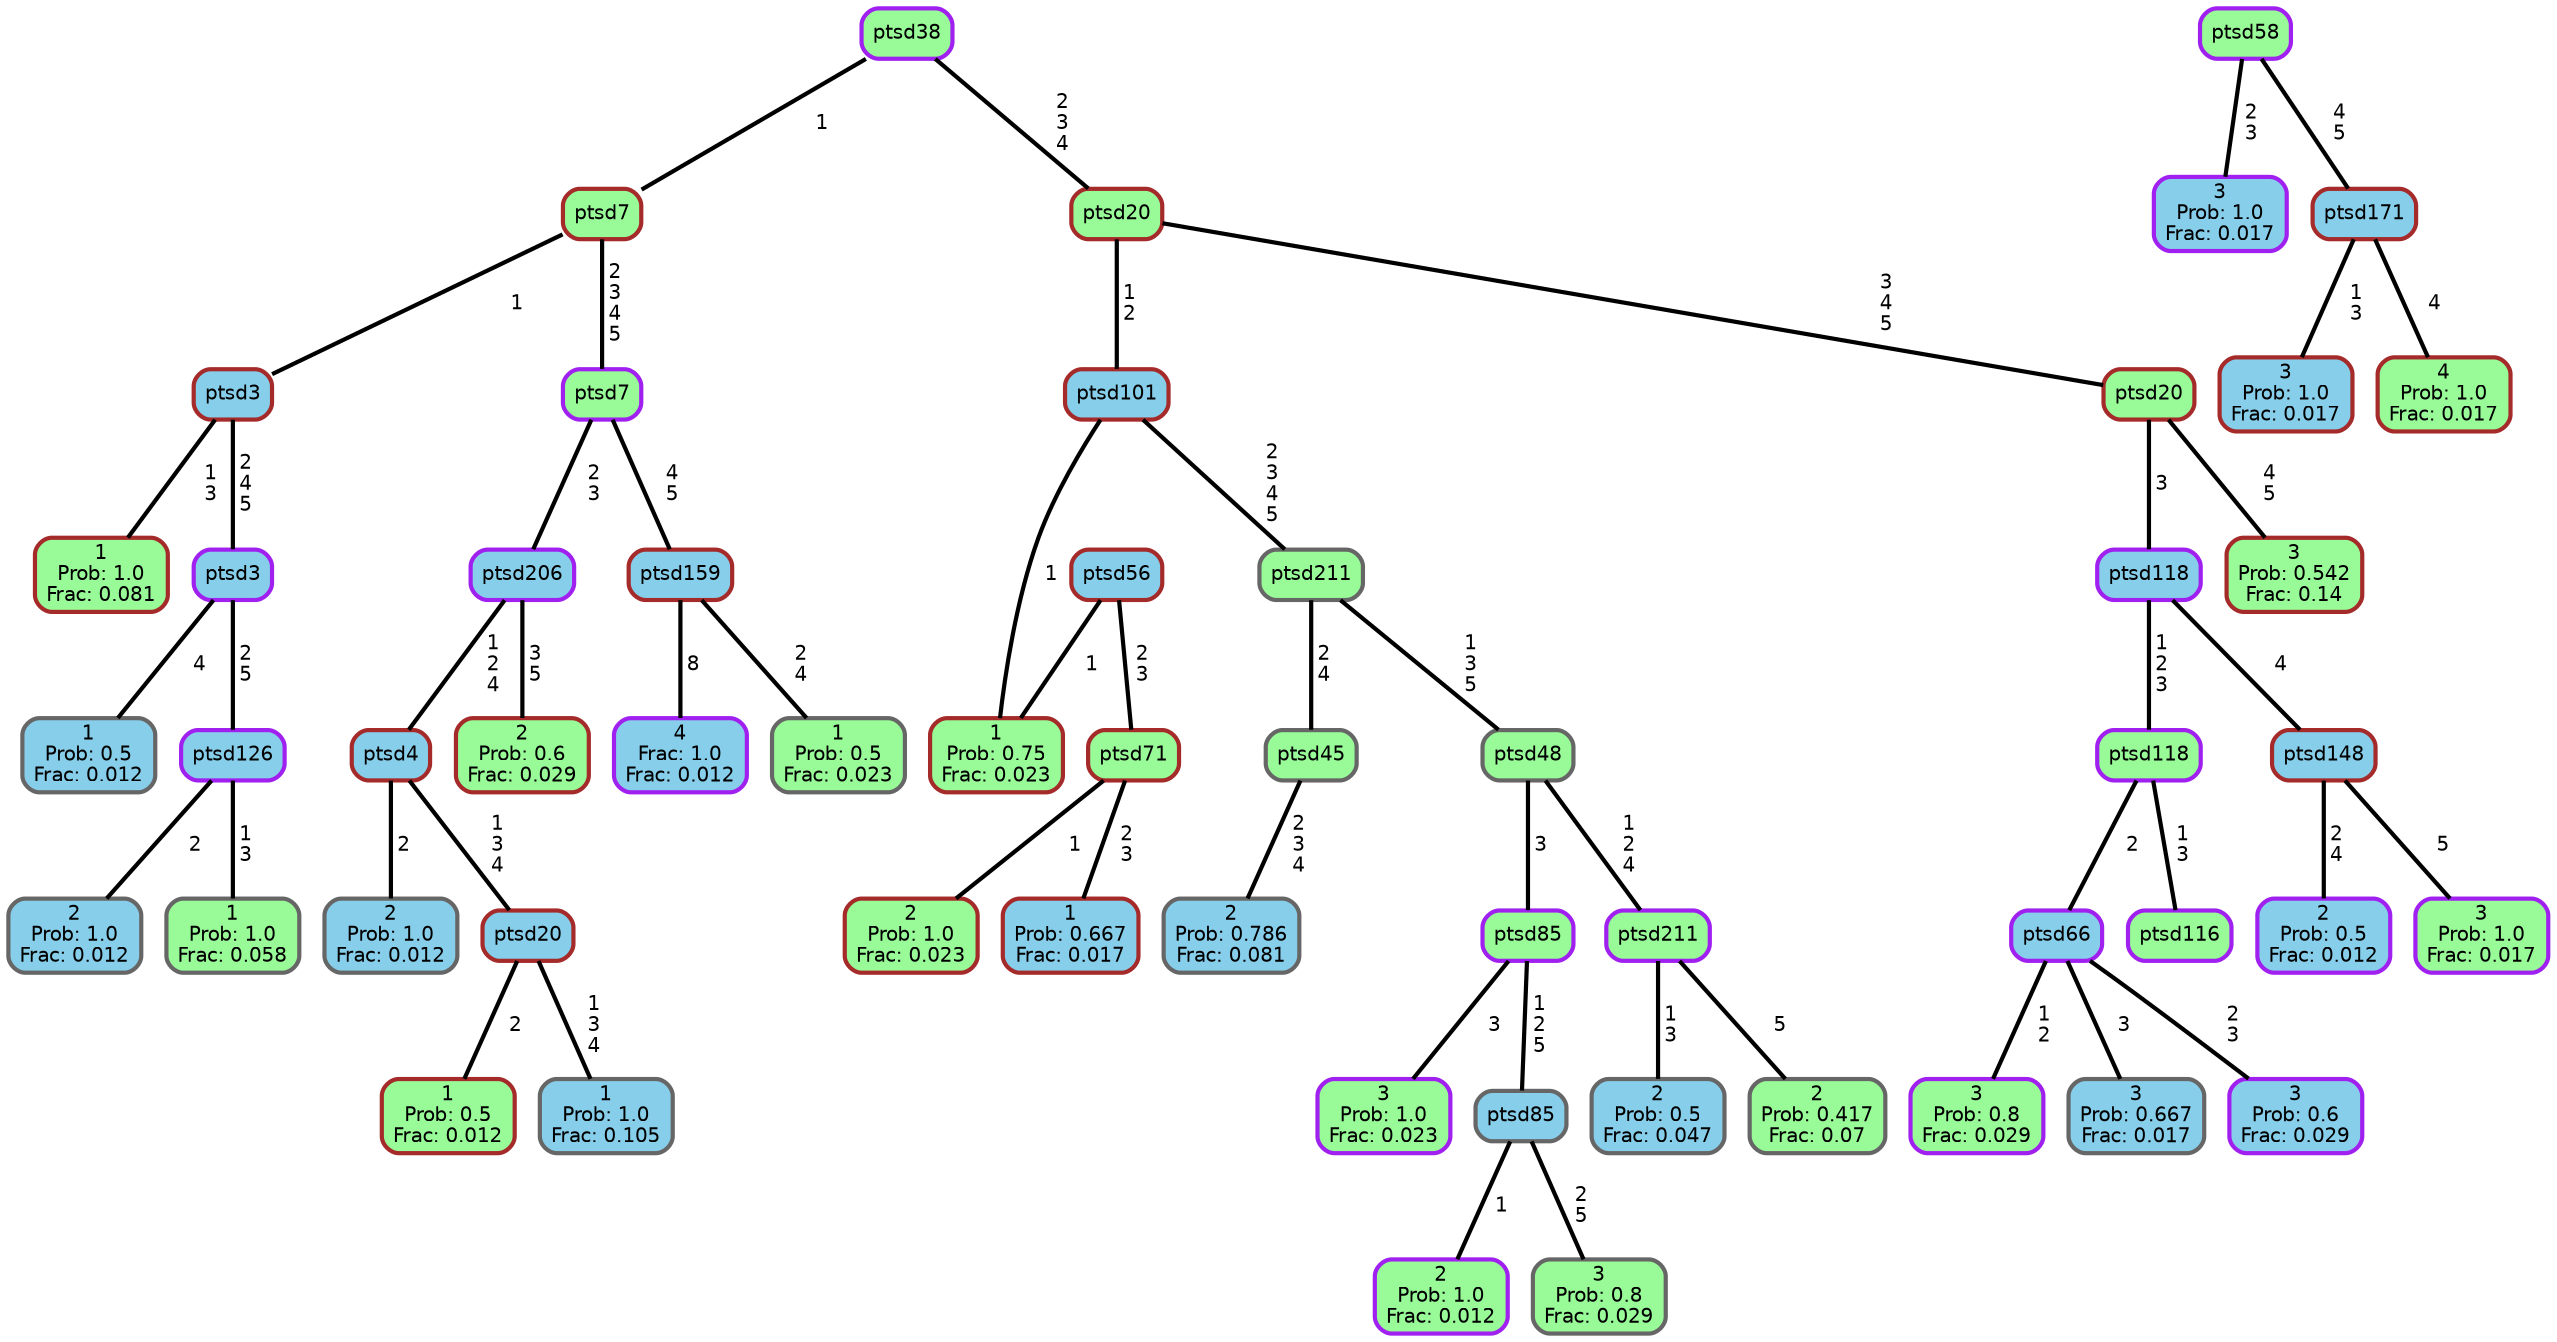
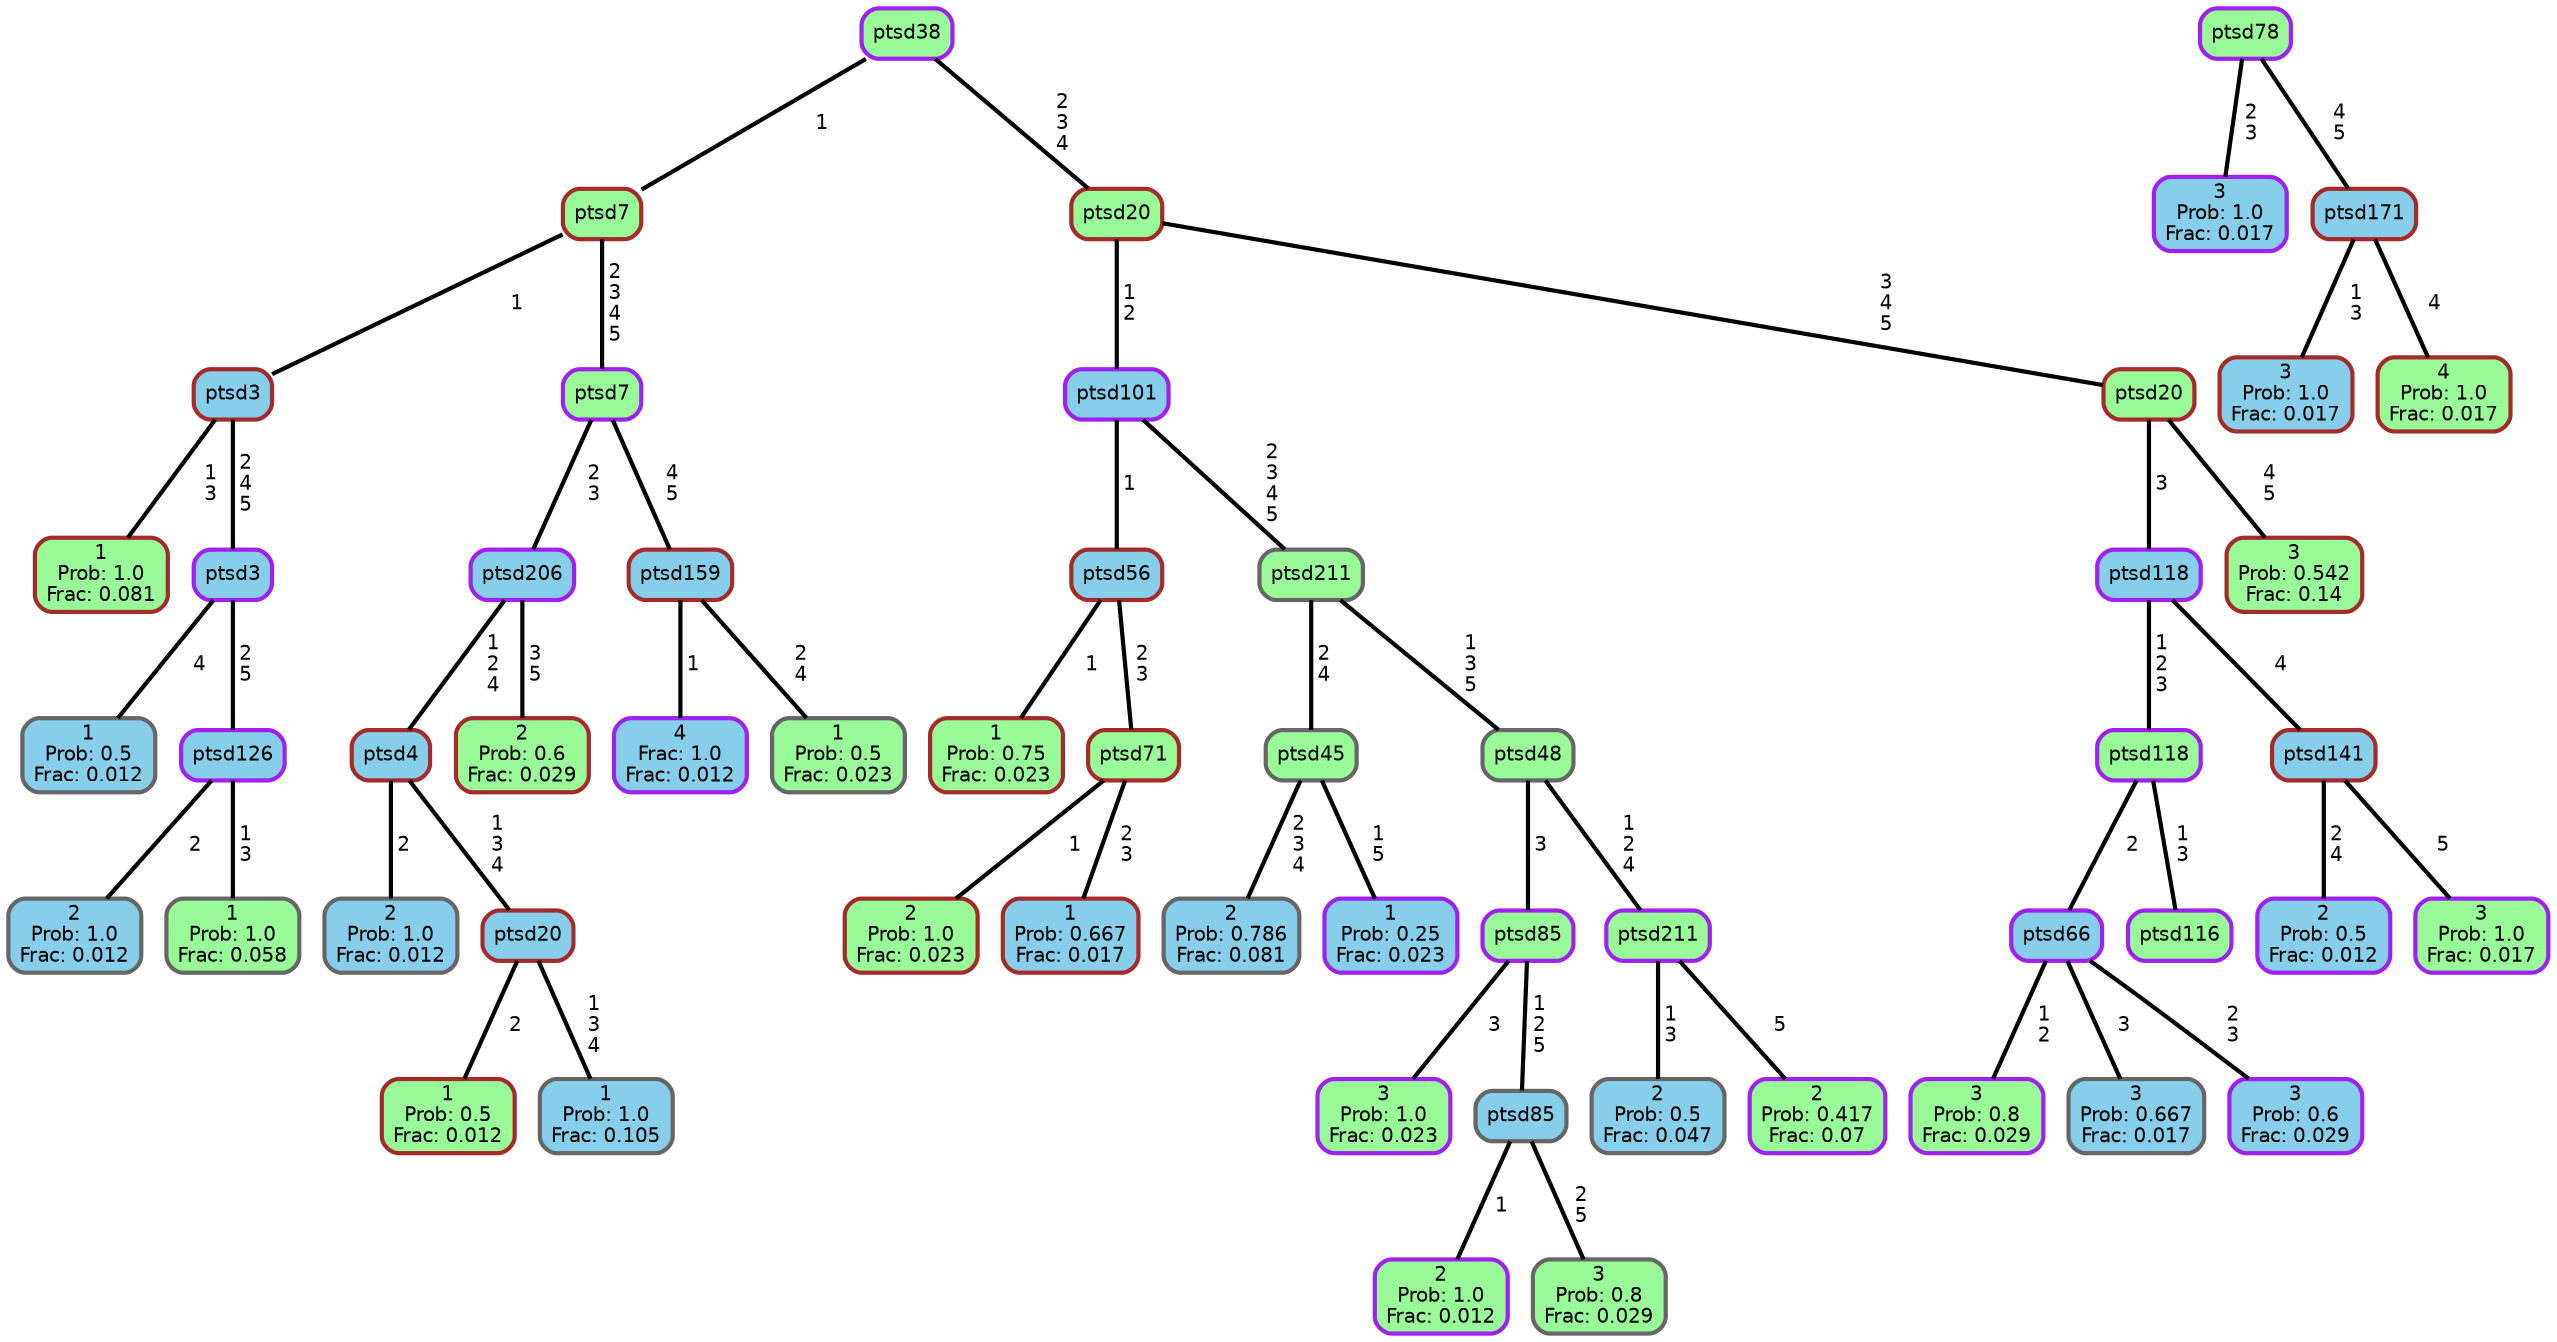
(2245, 34) -> (2245, 34)
(1117, 394) -> (1117, 394)
(1030, 562) -> (1117, 485)
(690, 665) -> (690, 665)
(2324, 755) -> (2324, 755)
none -> (1391, 936)
(1817, 1116) -> (1817, 1116)
